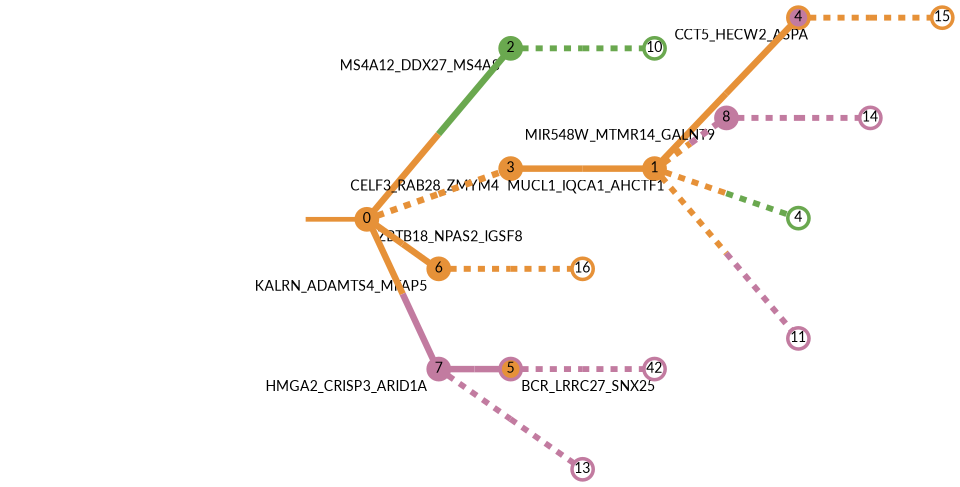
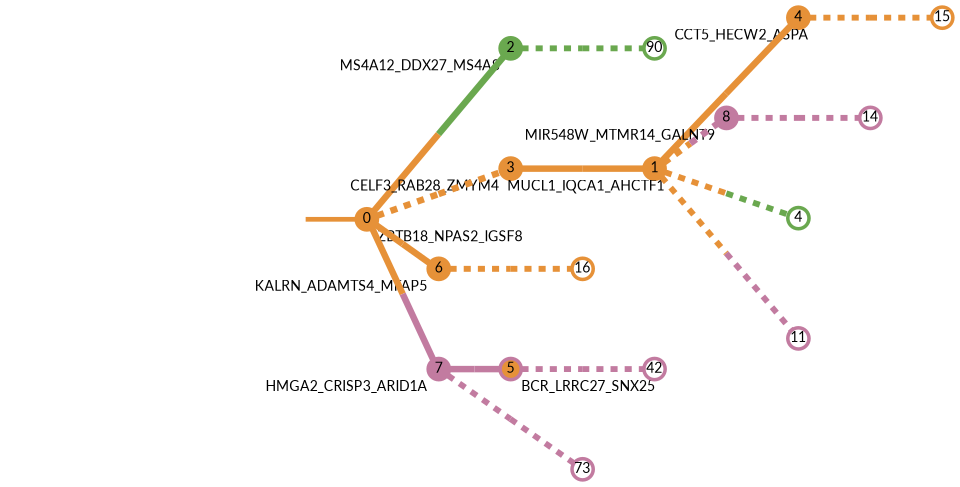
(798, 18) -> (798, 18)
(655, 48) -> (655, 48)
(583, 469) -> (583, 469)
